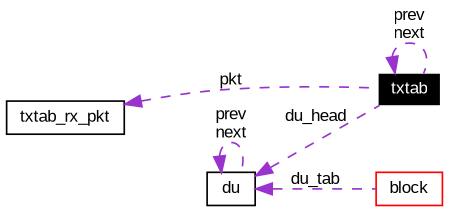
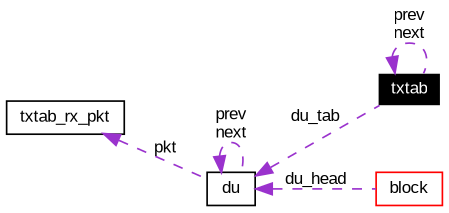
(259, 88) -> (163, 160)
(316, 117) -> (316, 117)
(316, 180) -> (316, 180)
